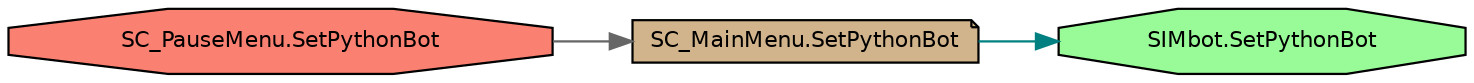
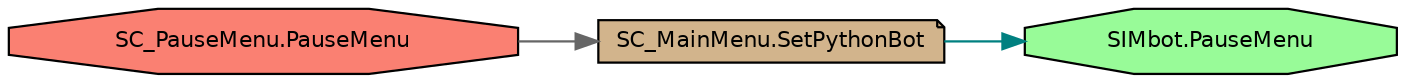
(281, 41) -> (263, 41)
(1262, 41) -> (1211, 41)
